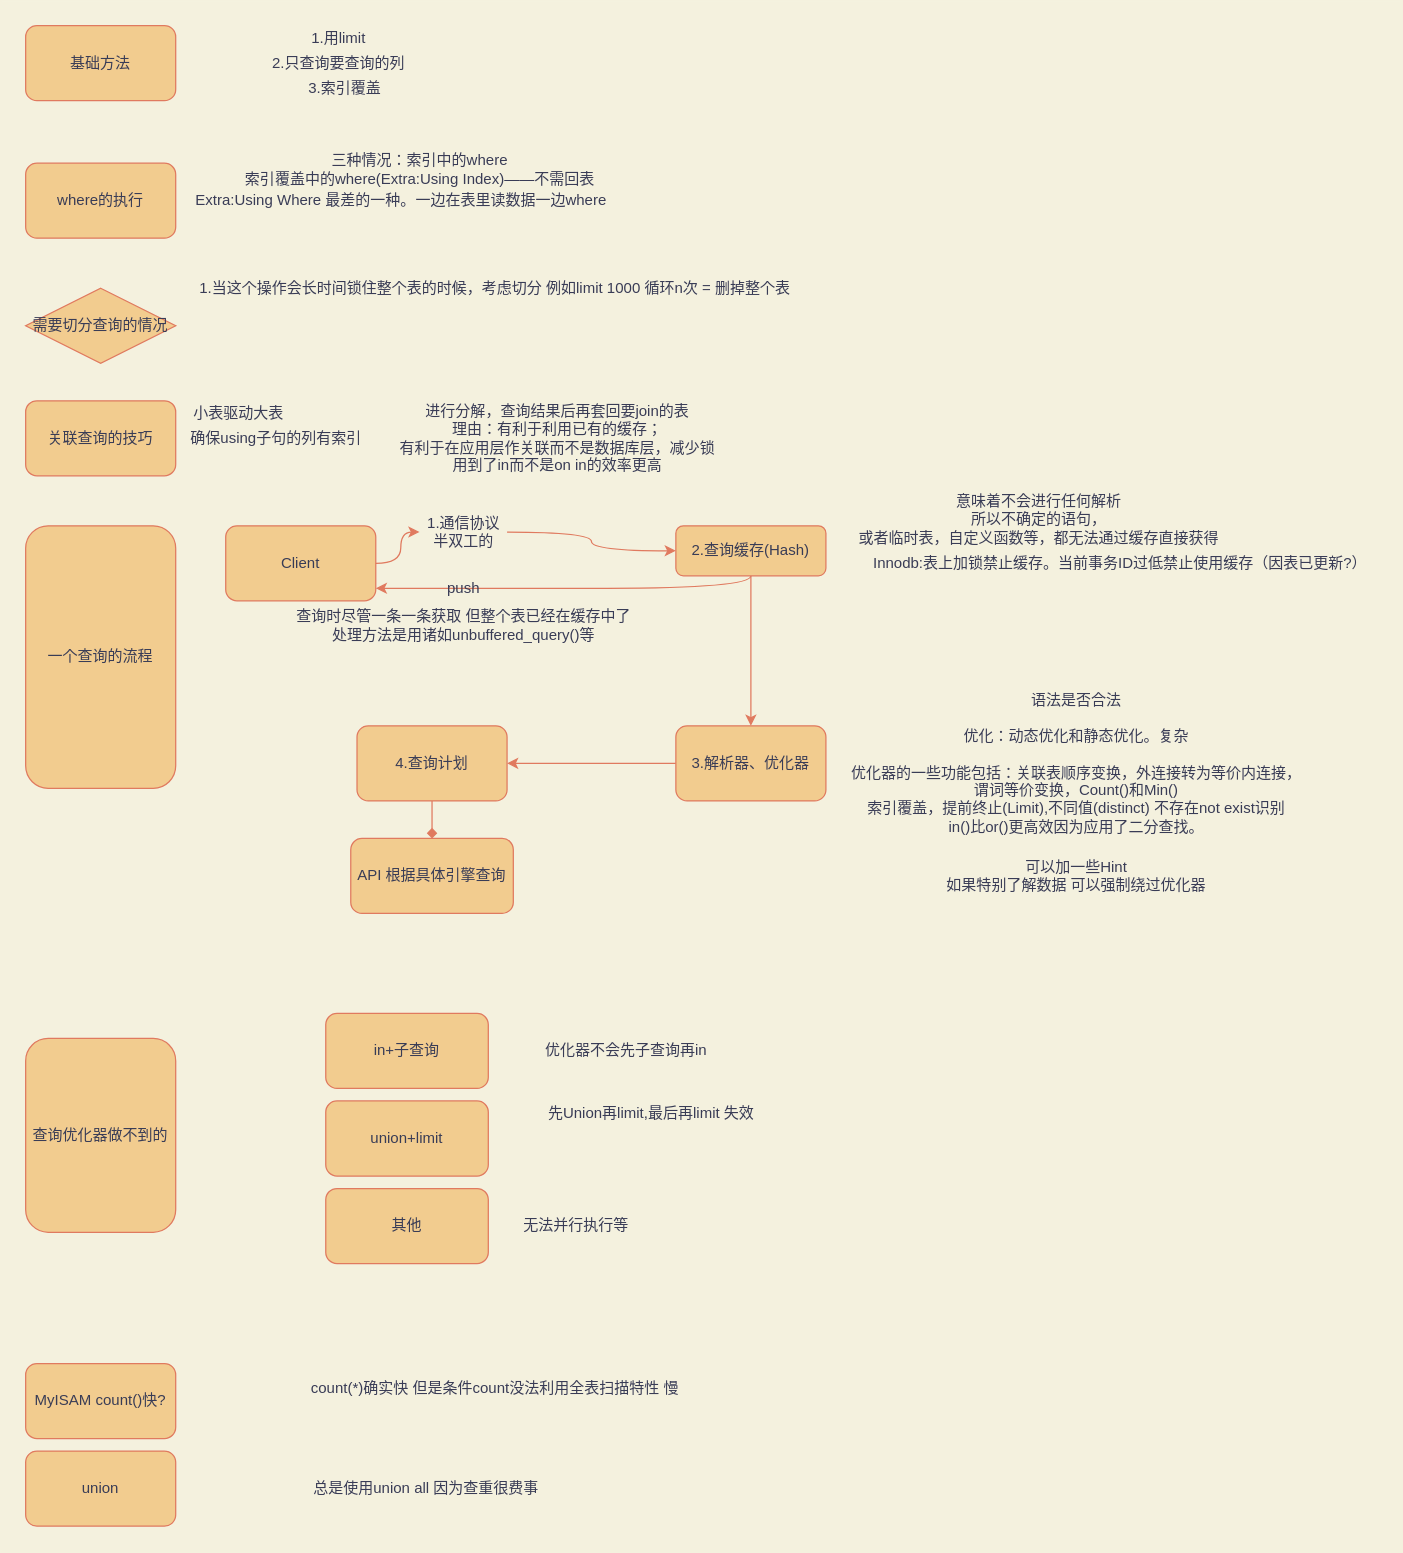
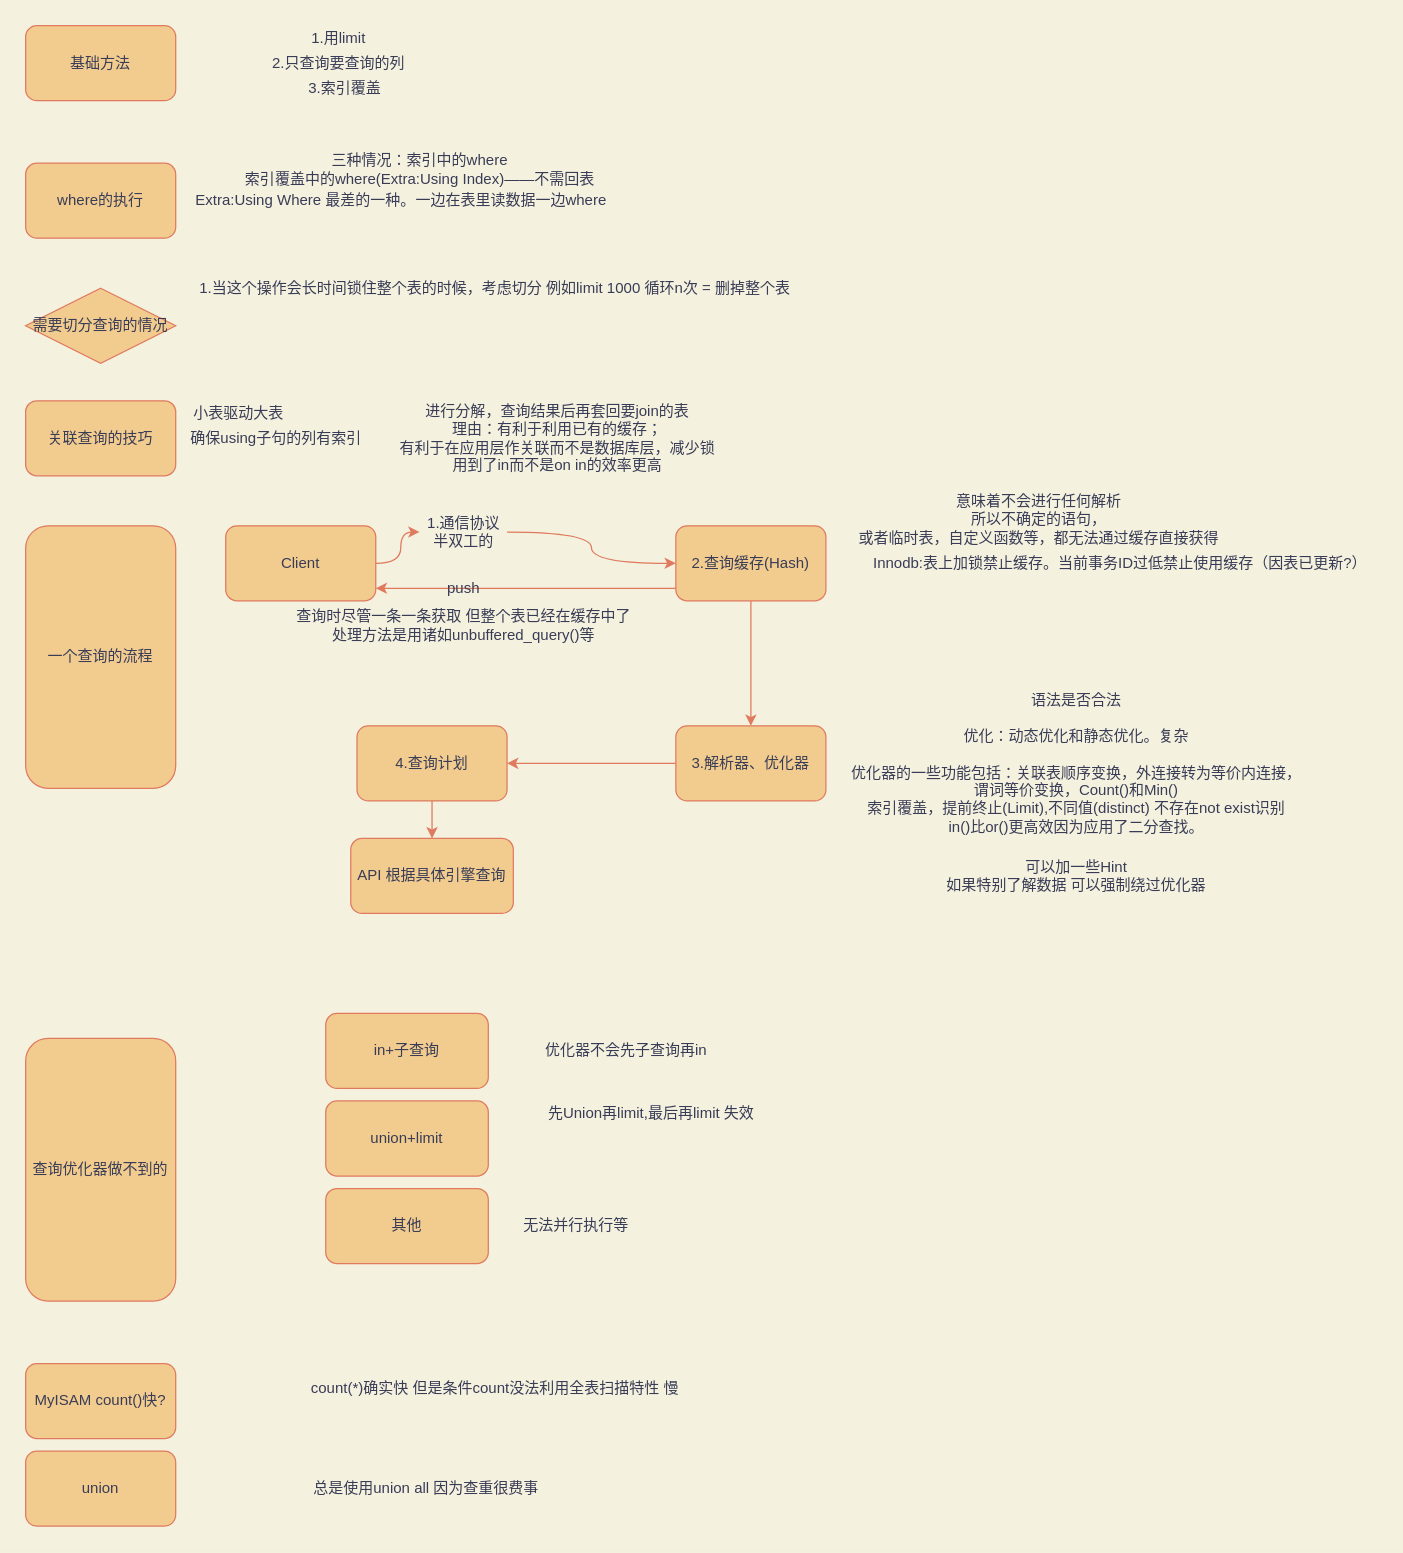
(751, 551) -> (751, 563)
(432, 827) -> (432, 828)
(101, 1135) -> (101, 1169)
